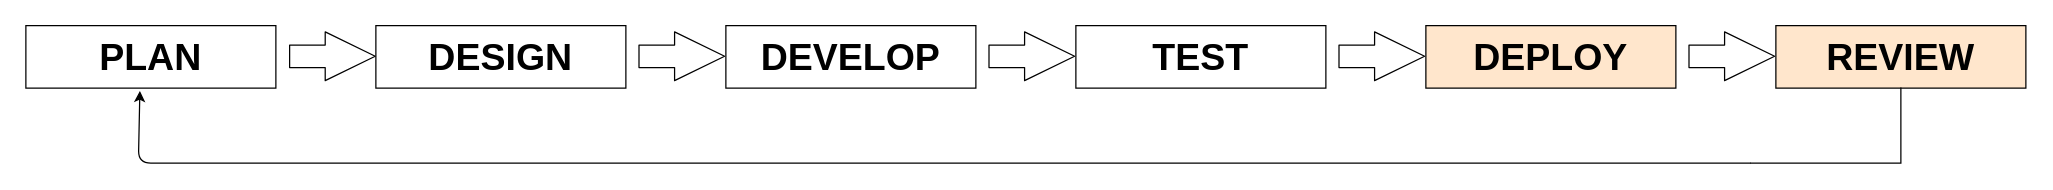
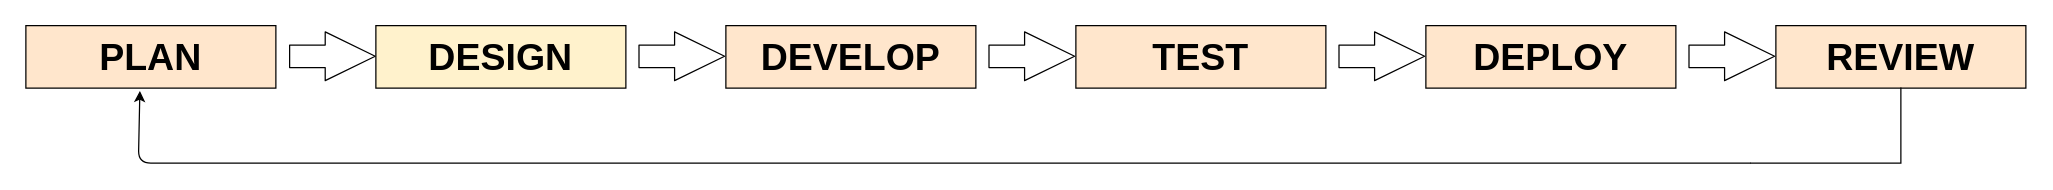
(151, 57) -> (151, 57)
(501, 57) -> (501, 57)
(851, 57) -> (851, 57)
(1201, 57) -> (1201, 57)
